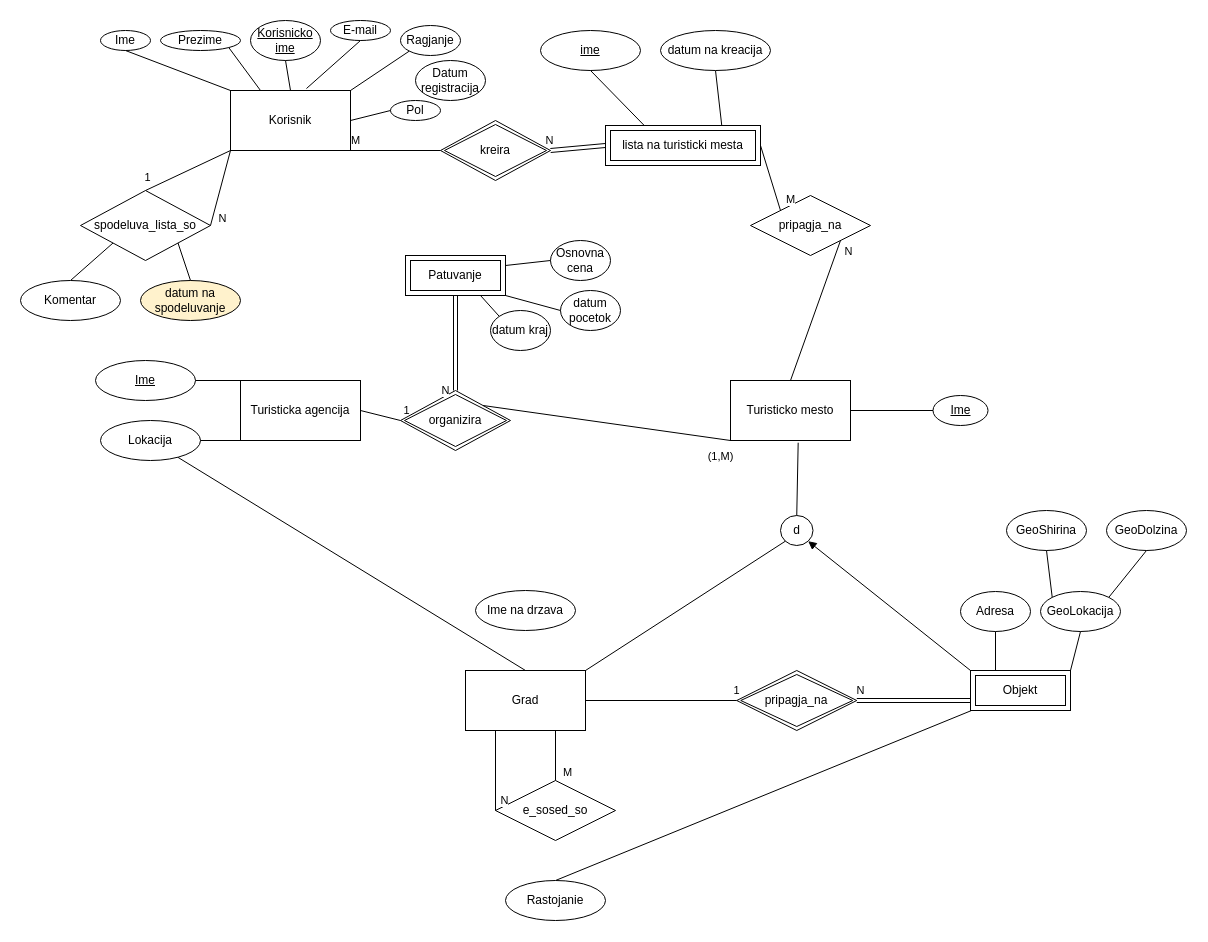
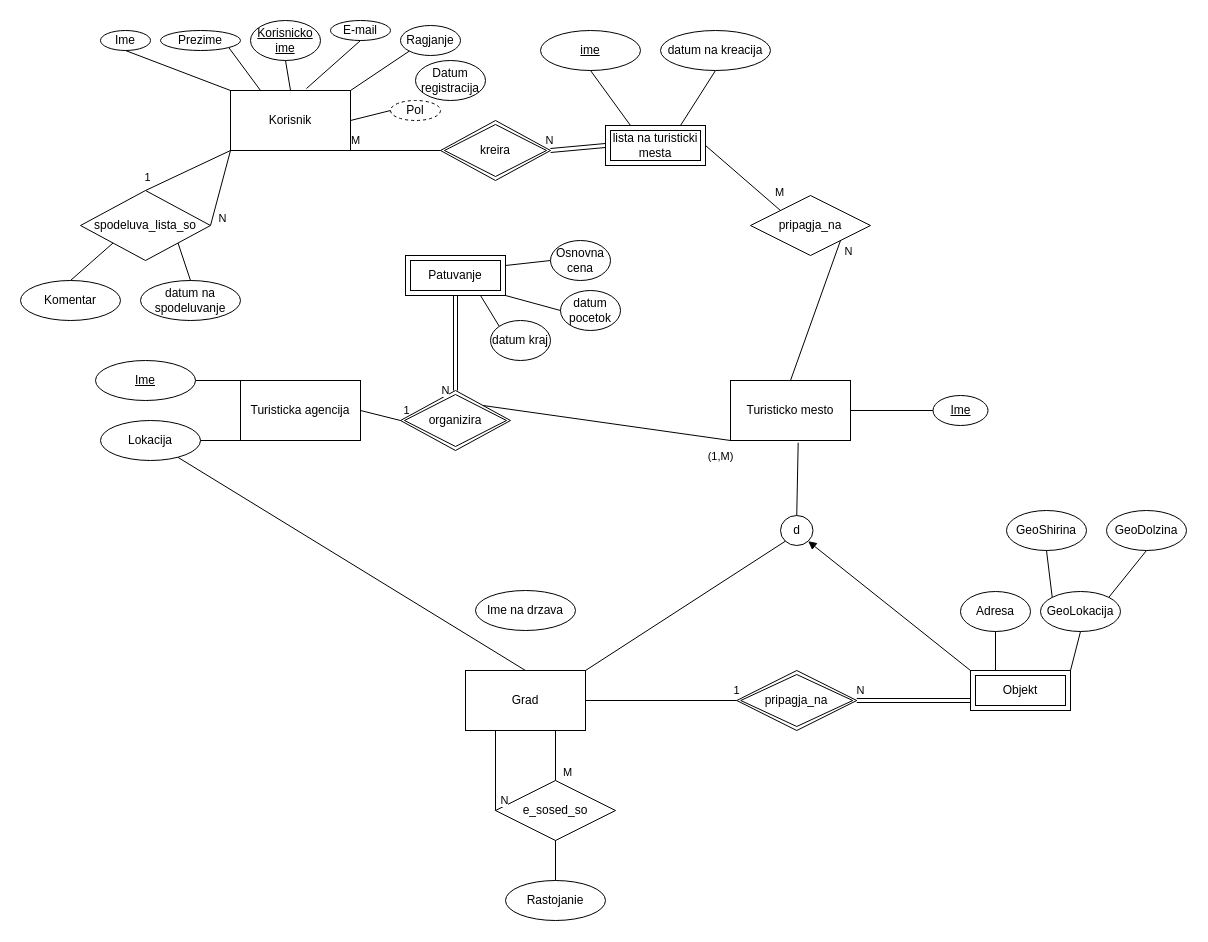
(416, 111) -> (416, 111)
(683, 146) -> (656, 146)
(191, 301) -> (191, 301)
(521, 331) -> (521, 341)
(763, 796) -> (556, 861)
